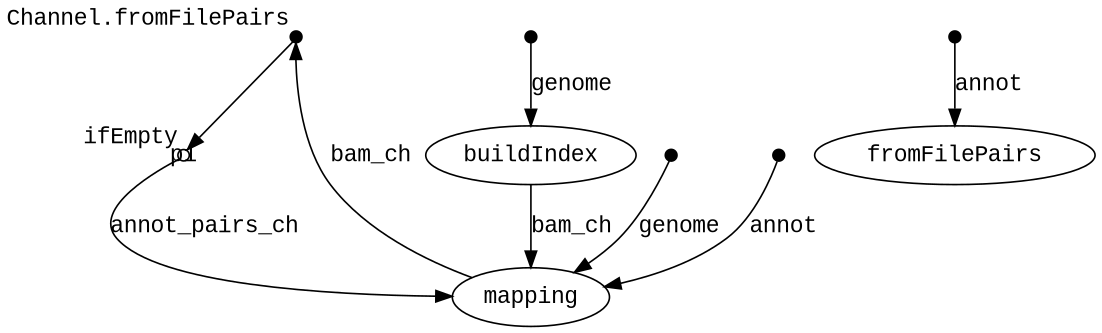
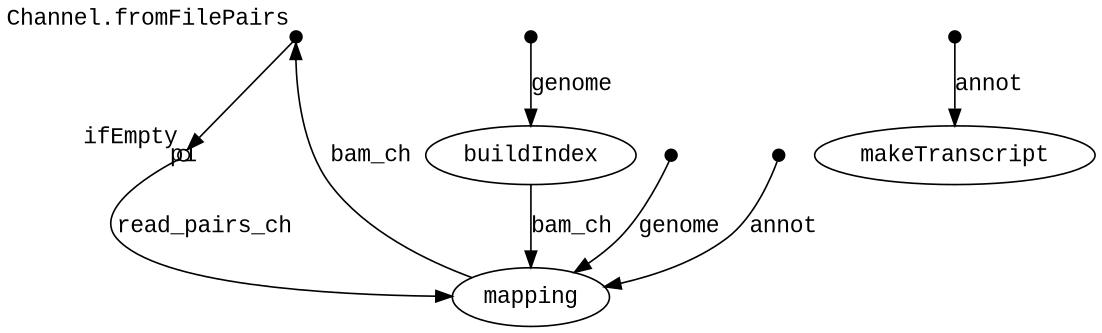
(955, 155) -> (955, 155)
(205, 226) -> (205, 226)
